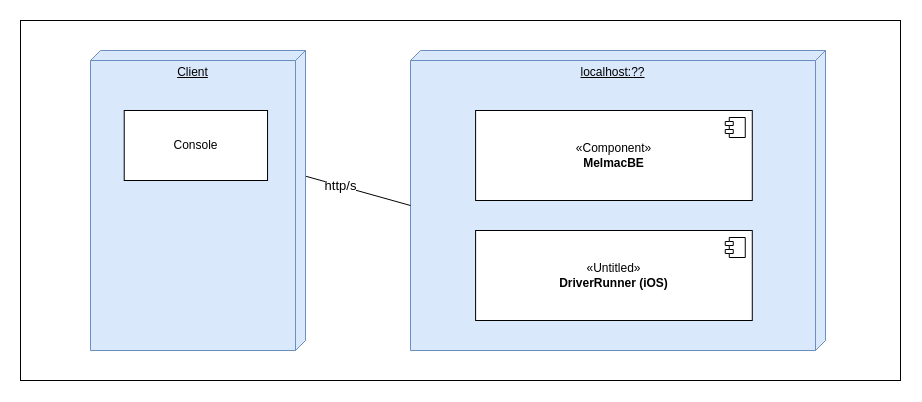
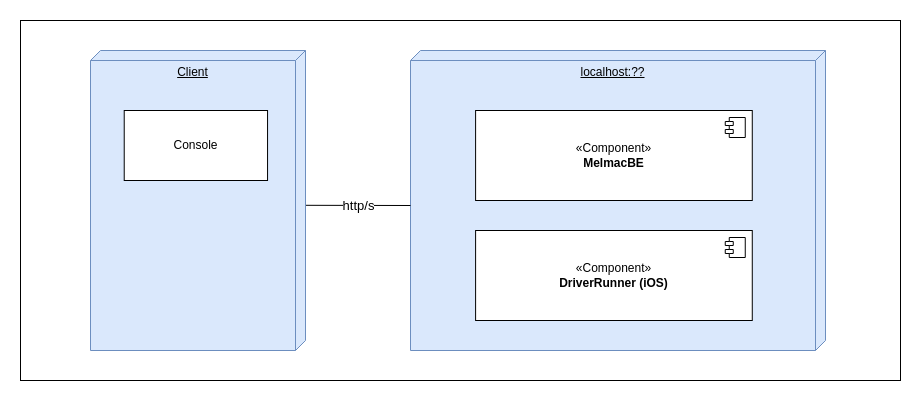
(354, 190) -> (340, 205)
(614, 276) -> (614, 276)
